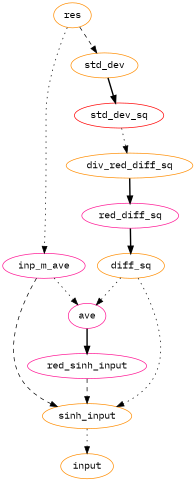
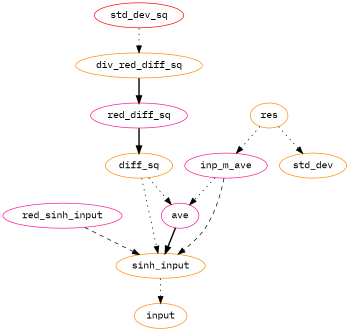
(86, 37) -> (288, 137)
(111, 87) -> none
(87, 338) -> (172, 237)
